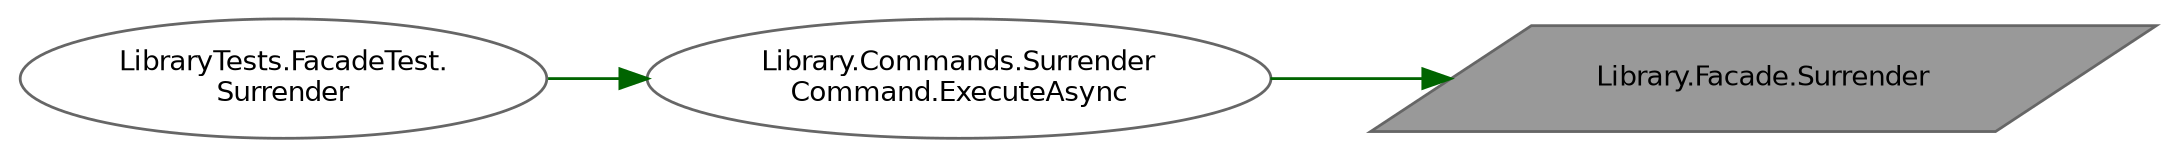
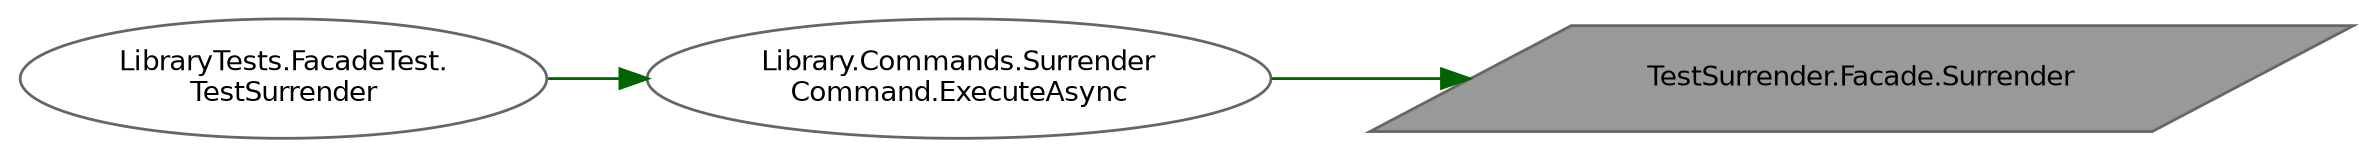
(283, 79) -> (283, 79)
(1763, 79) -> (1862, 79)
